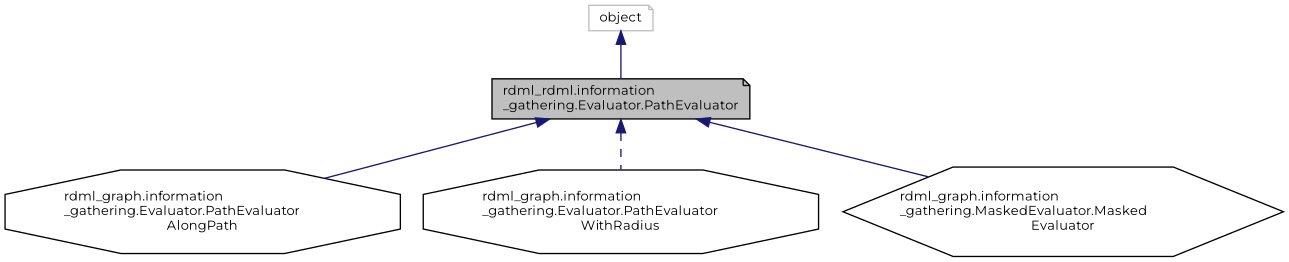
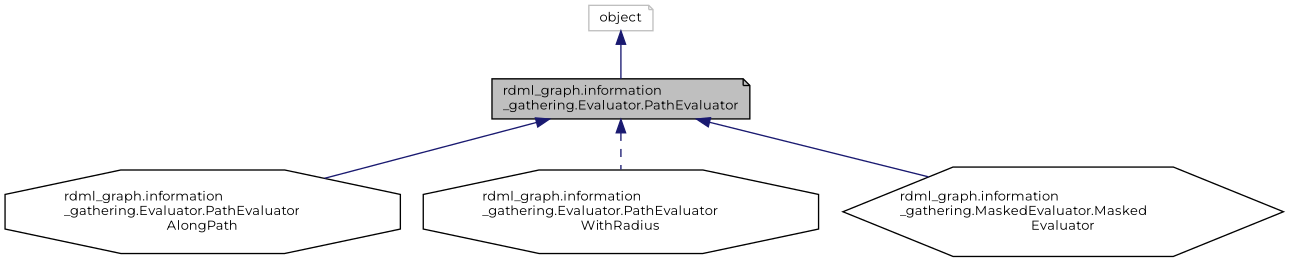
(621, 99) -> (621, 99)
